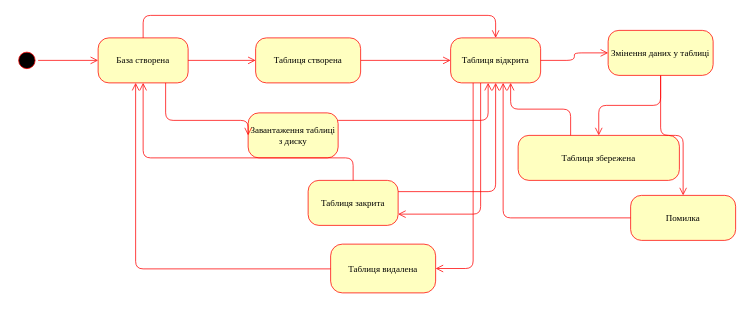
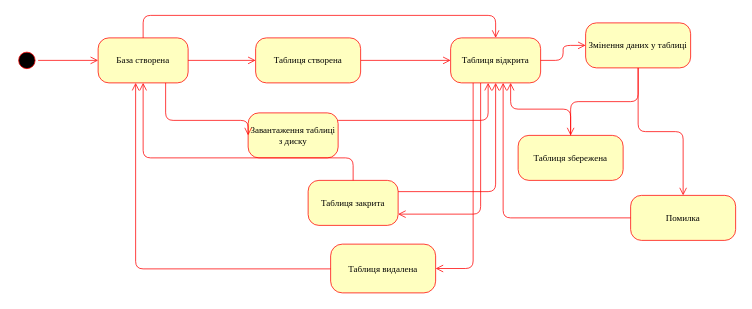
(660, 53) -> (638, 45)
(599, 158) -> (570, 158)
